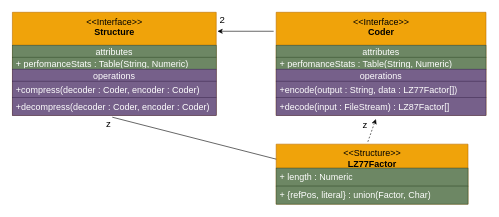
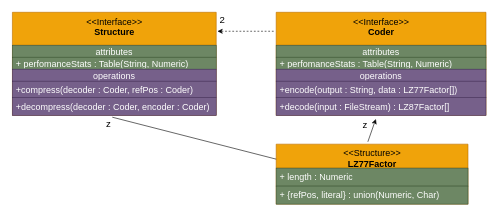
(248, 31) -> (248, 31)
(115, 90) -> (112, 90)
(371, 132) -> (371, 132)
(369, 195) -> (371, 195)
